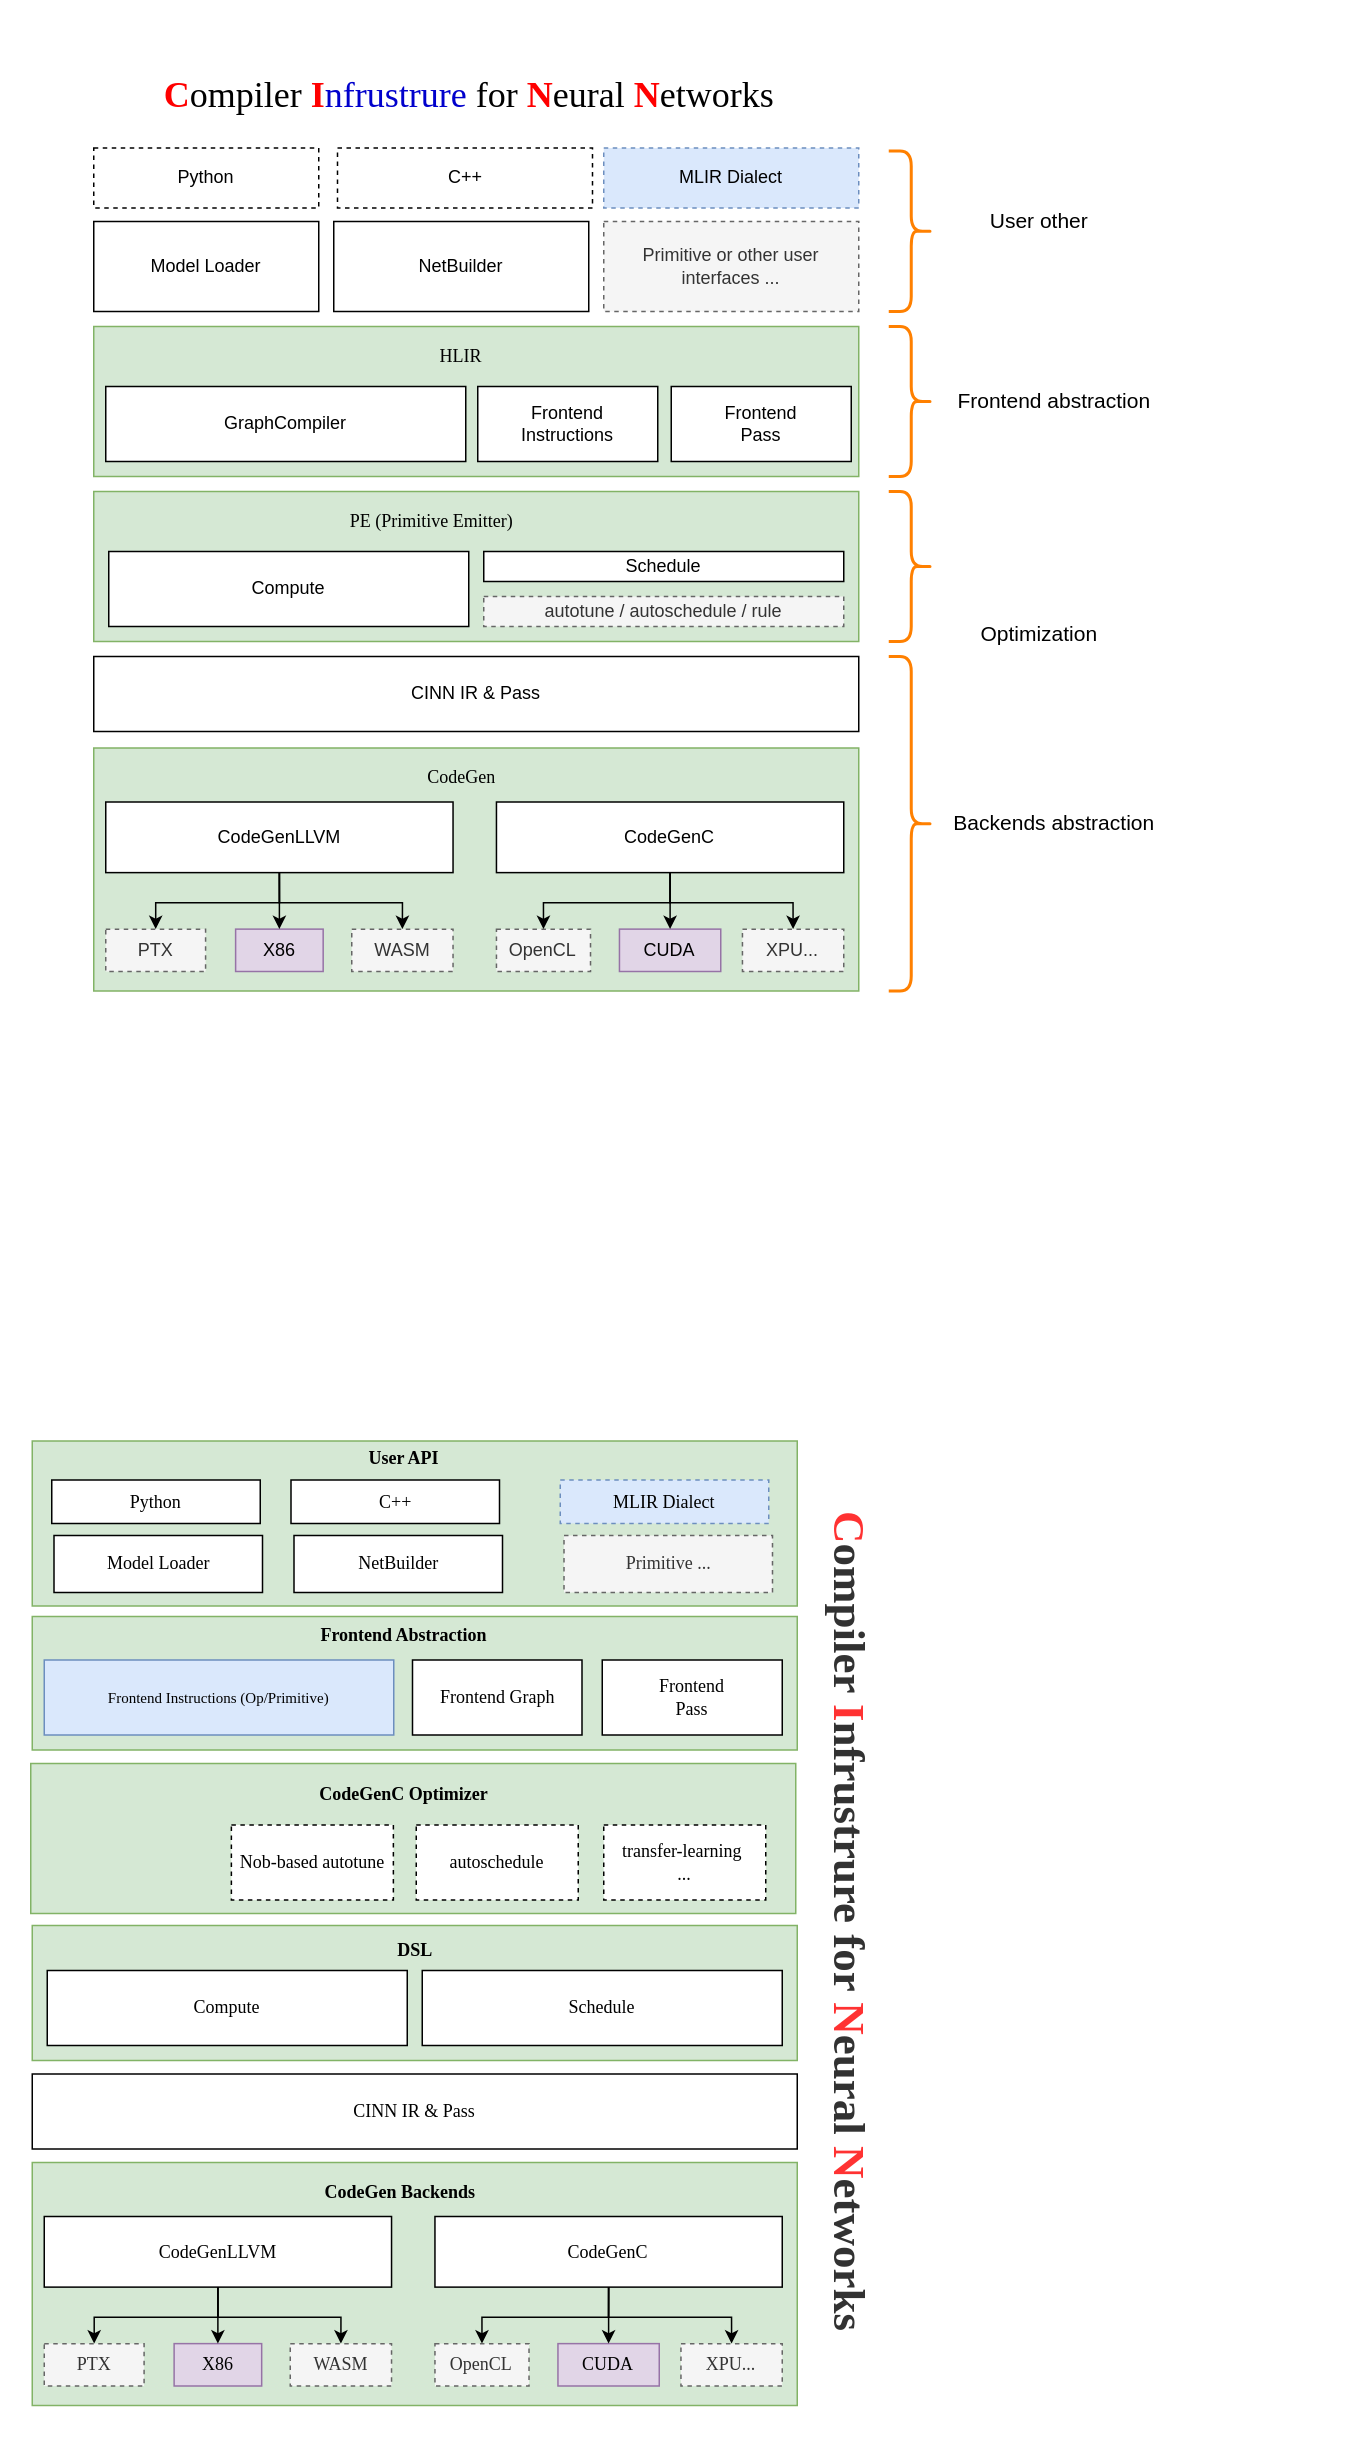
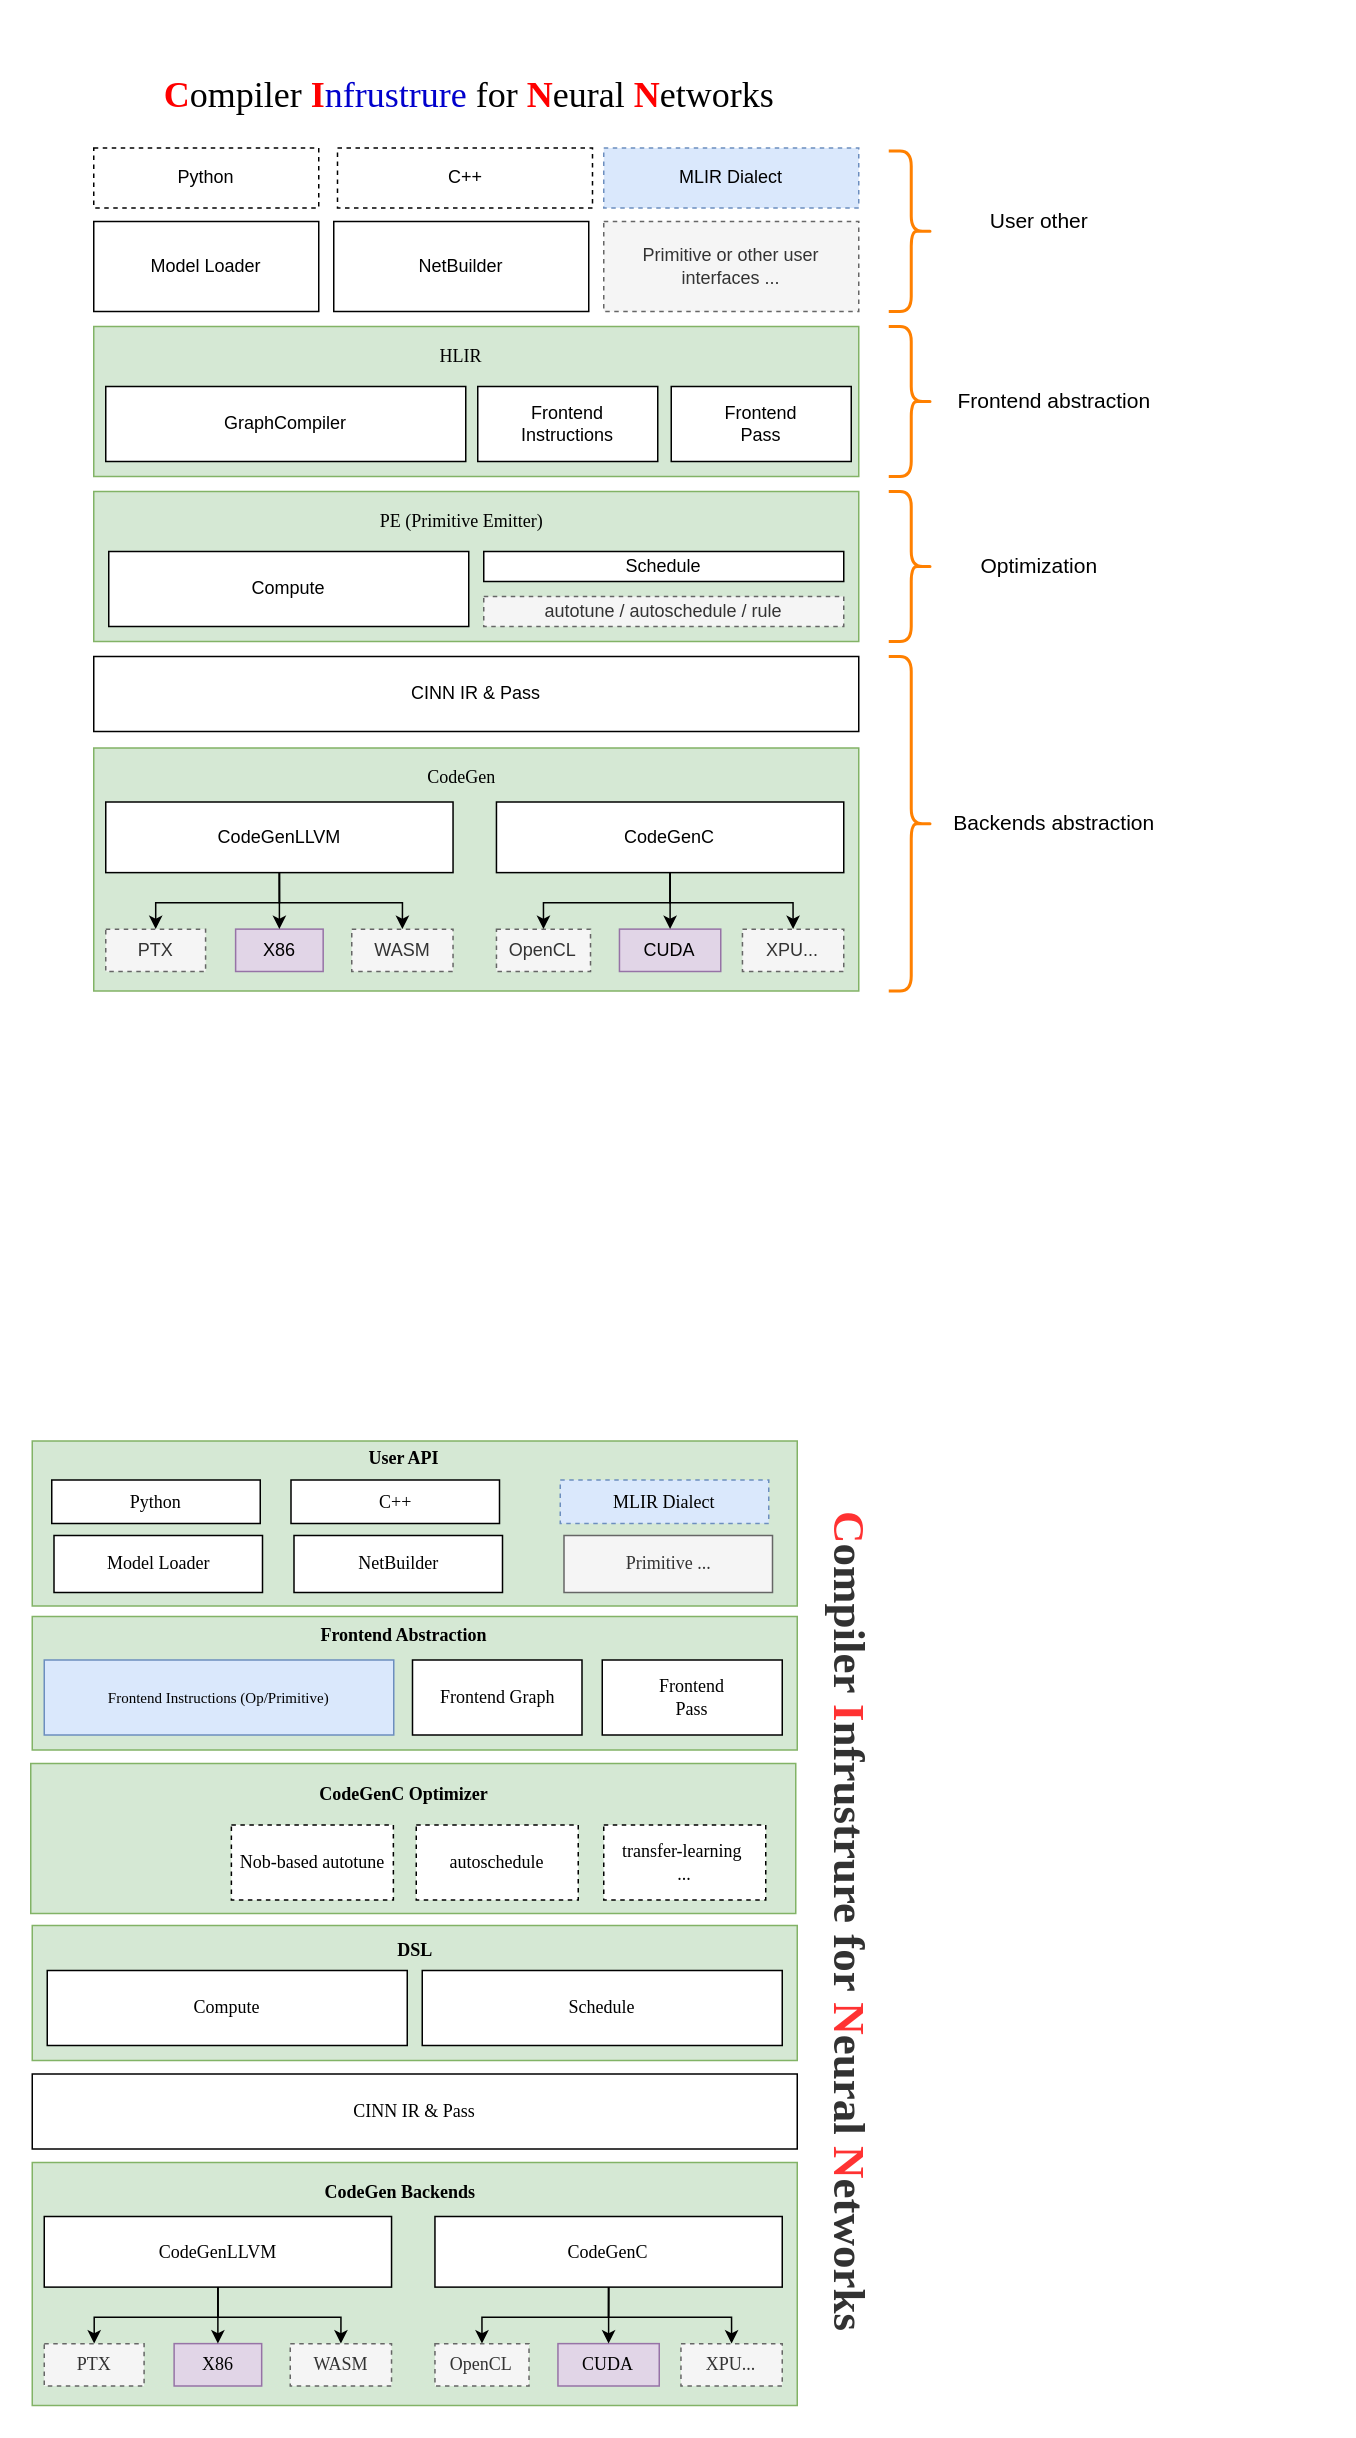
(431, 521) -> (461, 521)
(1039, 629) -> (1039, 562)
(668, 1564) -> (668, 1564)
